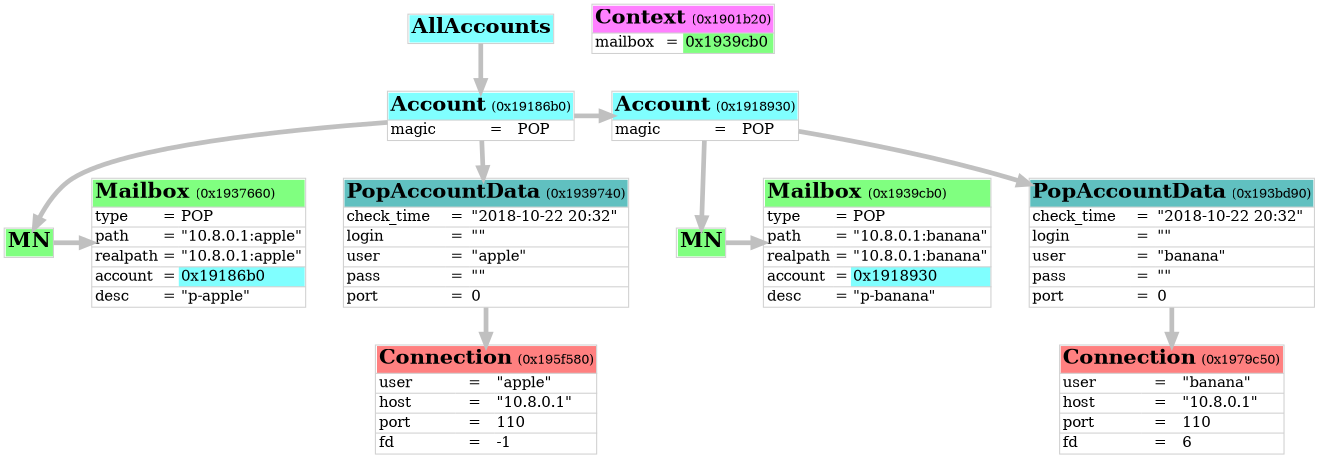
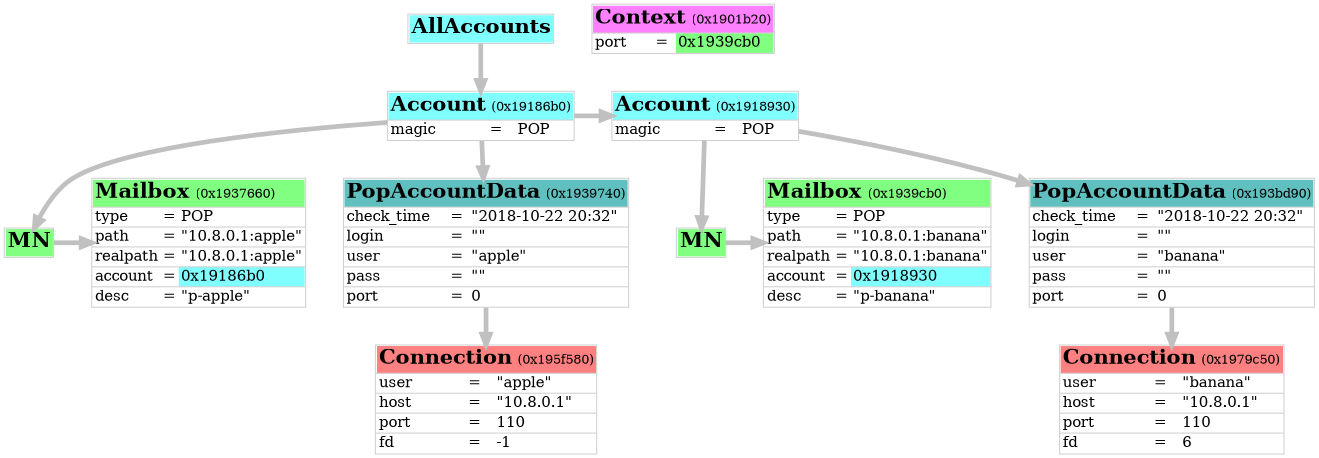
(625, 42) -> (611, 42)
